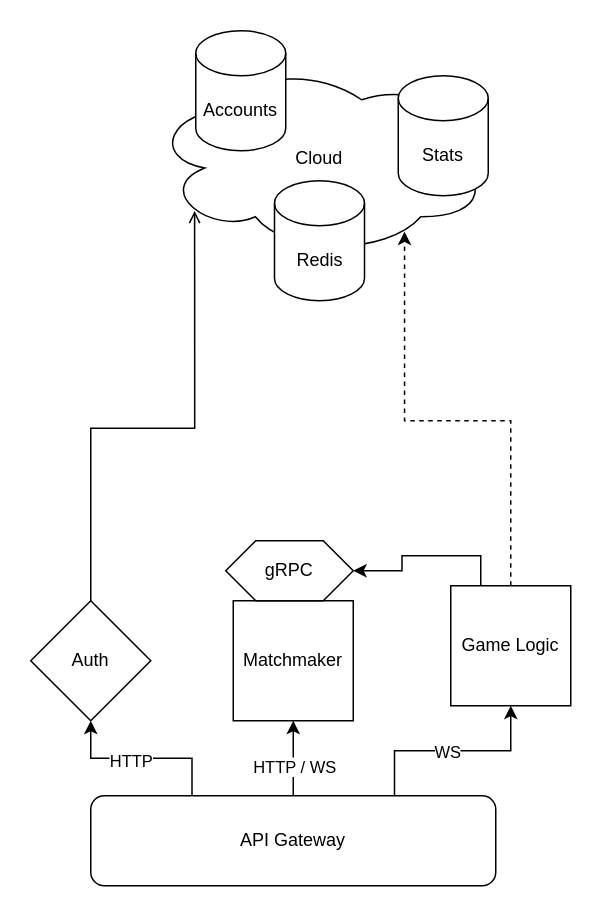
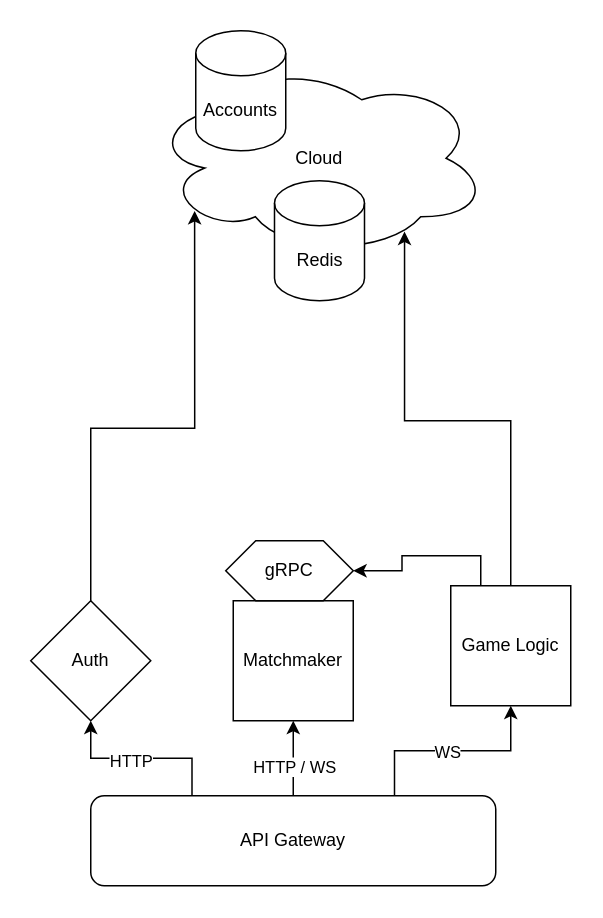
(443, 136) -> none
(195, 220) -> (195, 222)
(449, 421) -> (449, 421)
